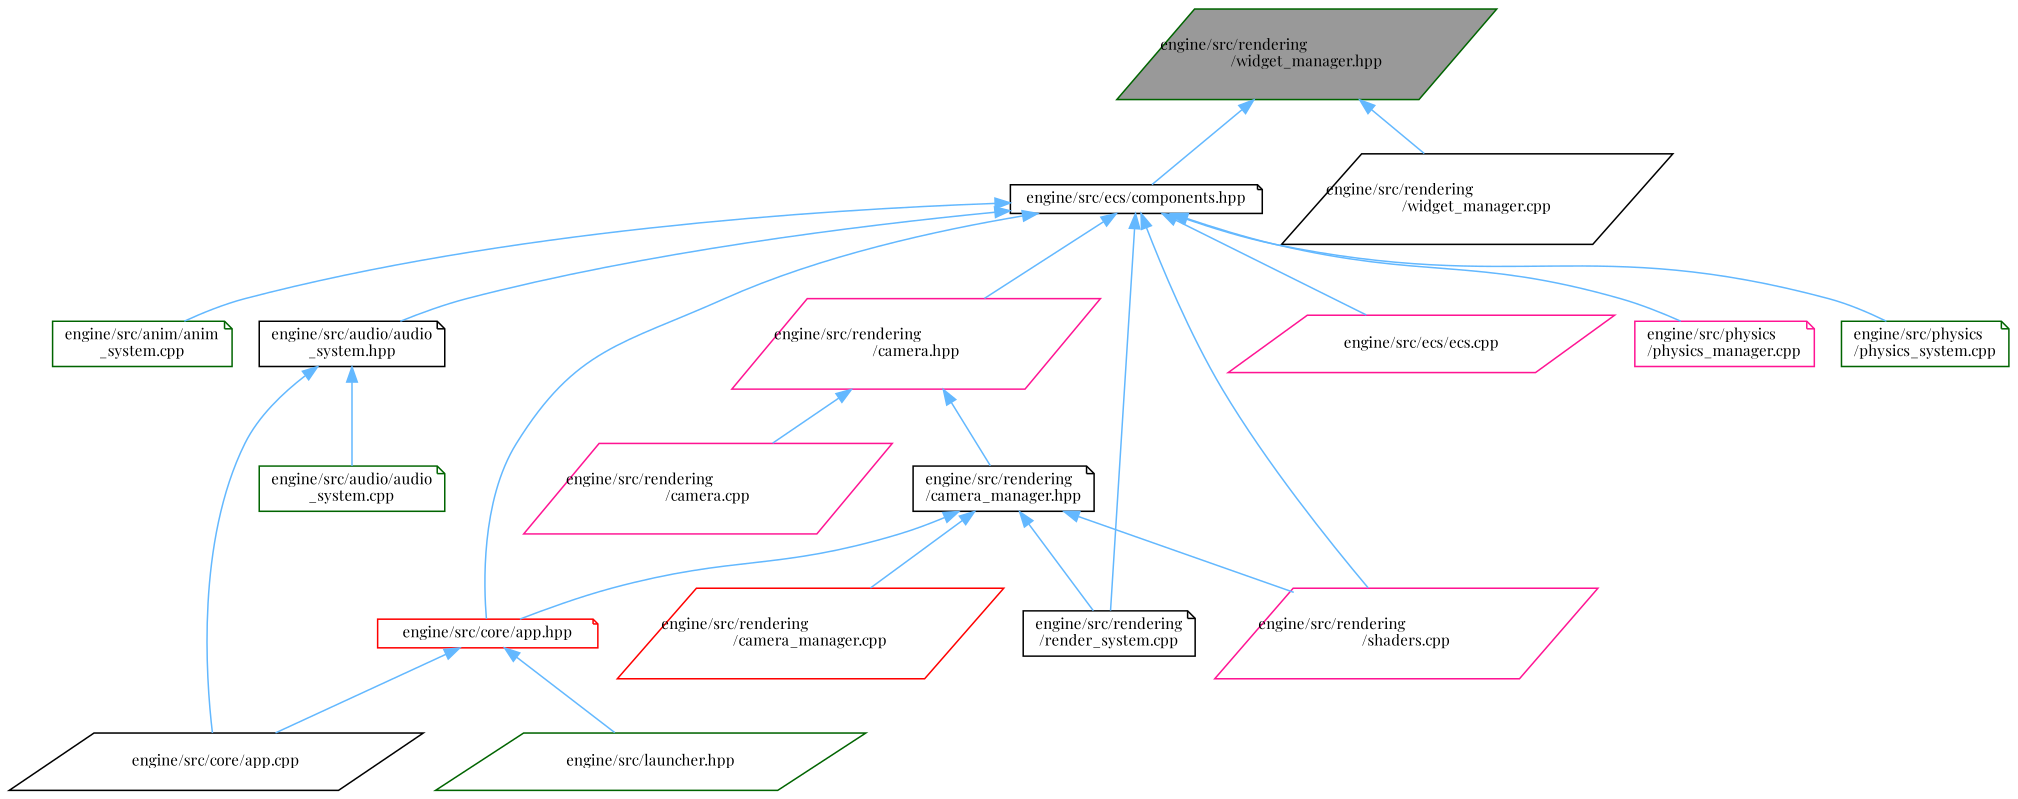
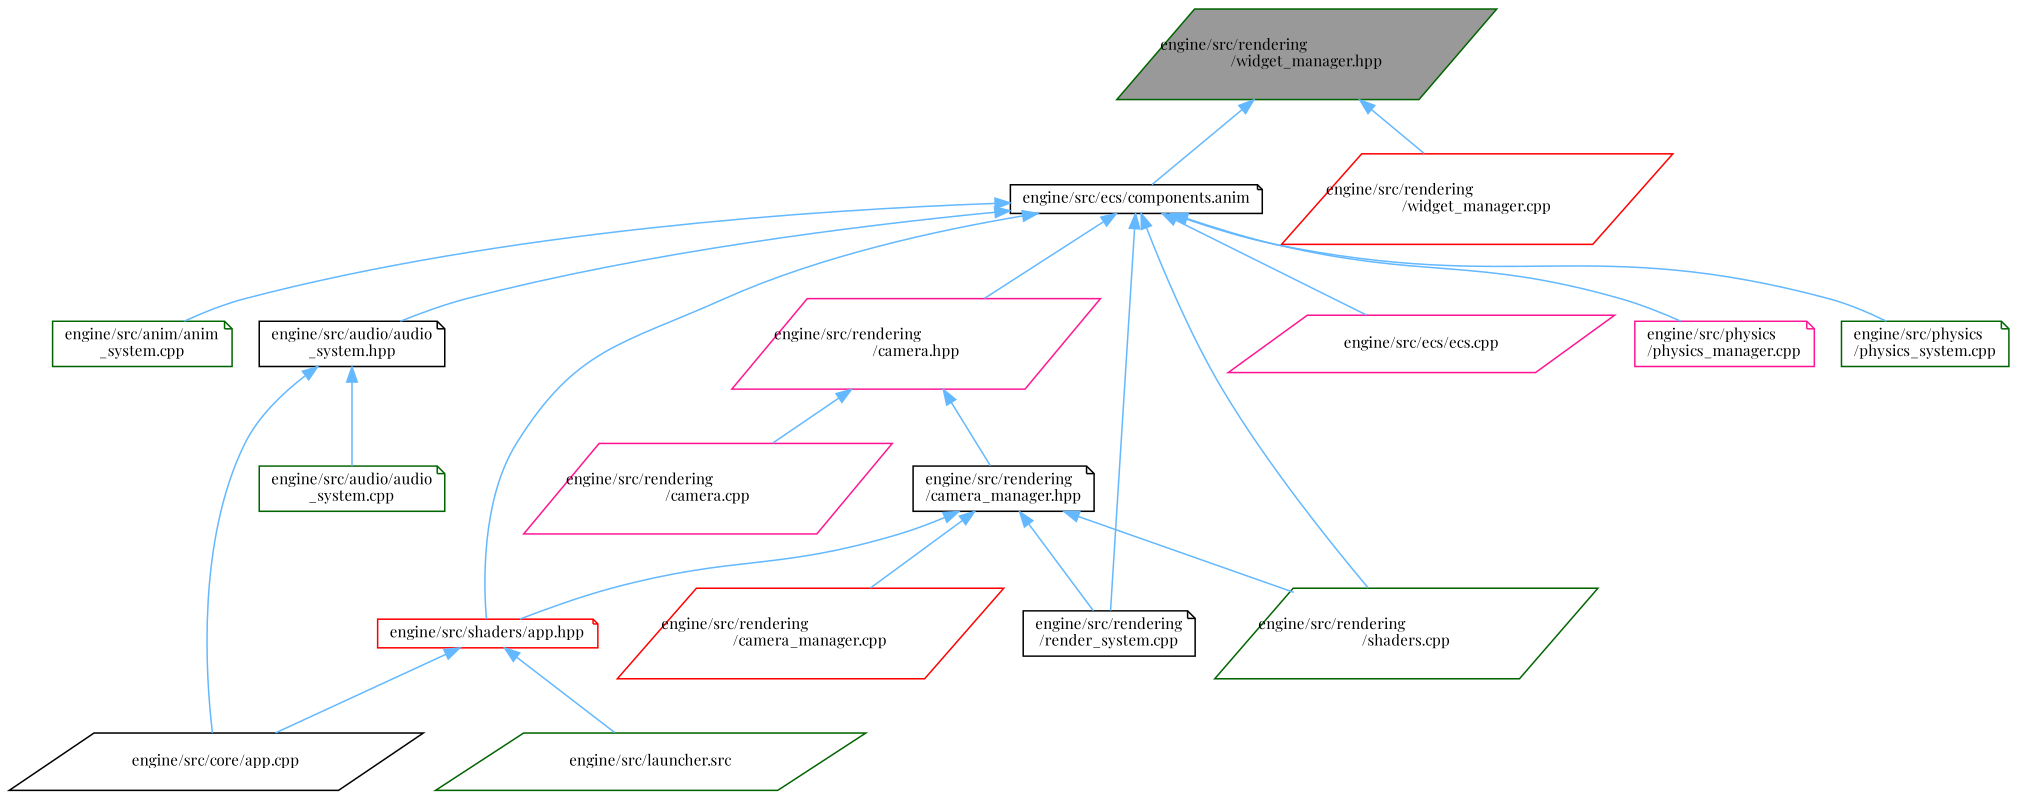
(1136, 199) -> (1136, 199)
(1477, 199) -> (1477, 199)
(488, 634) -> (488, 634)
(1406, 634) -> (1406, 634)
(651, 762) -> (651, 762)
